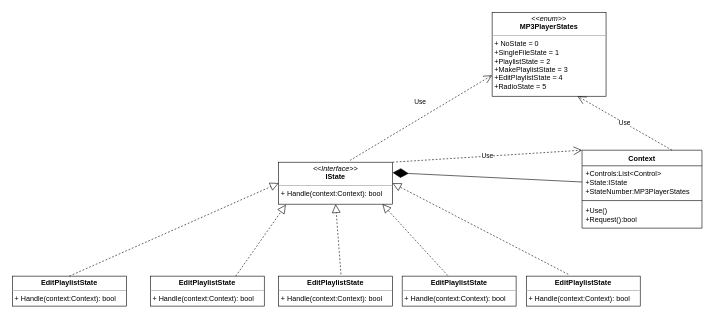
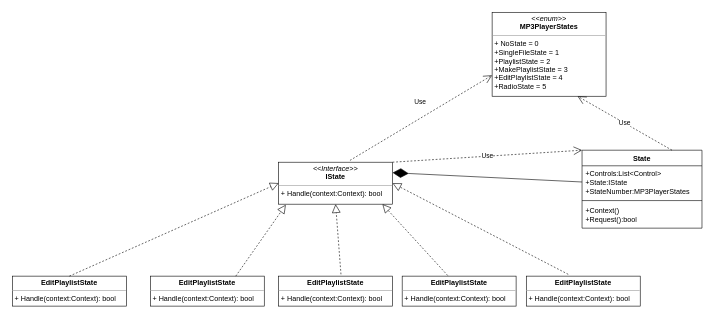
(642, 159) -> (642, 159)
(614, 216) -> (614, 216)
